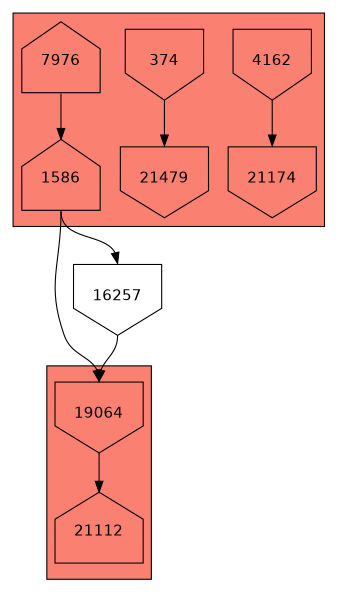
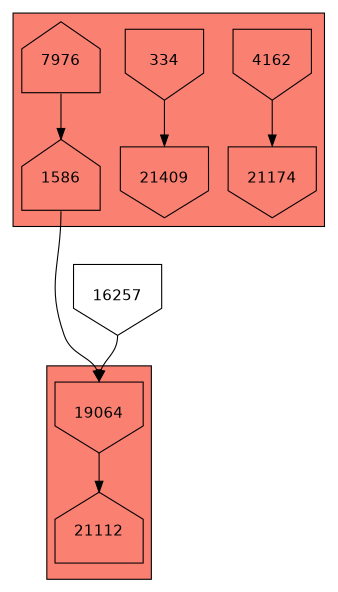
(164, 61) -> (164, 61)
(164, 179) -> (164, 179)
(84, 236) -> none
